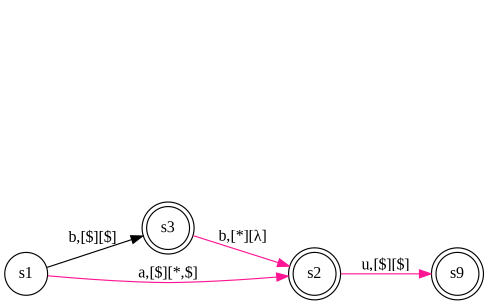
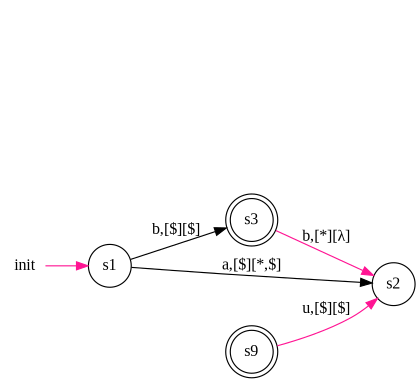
none -> (25, 266)
(315, 274) -> (394, 284)
(380, 274) -> (325, 330)
(162, 283) -> (246, 275)
